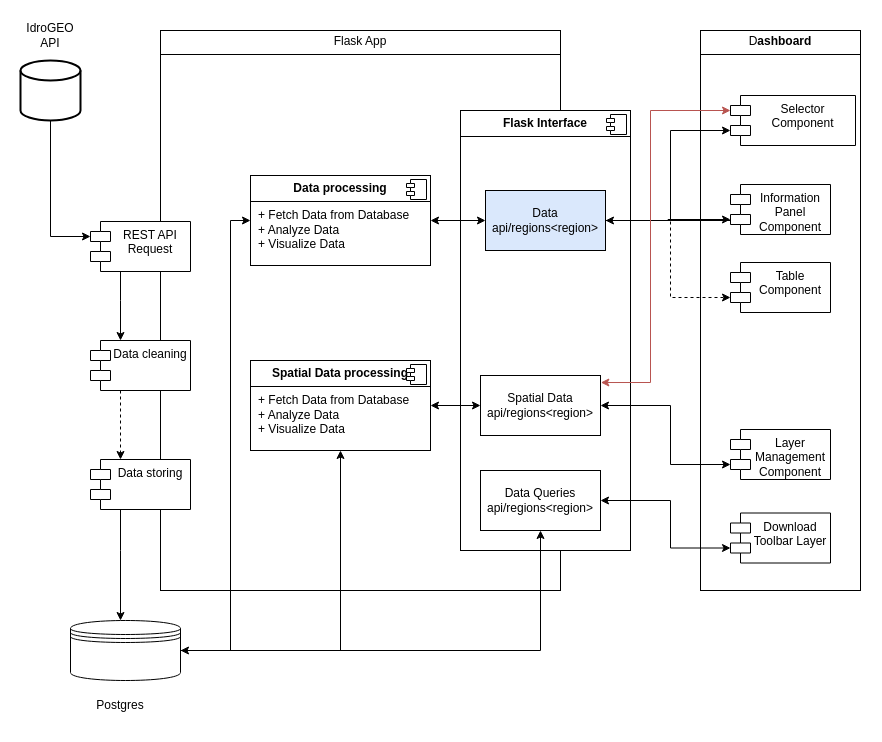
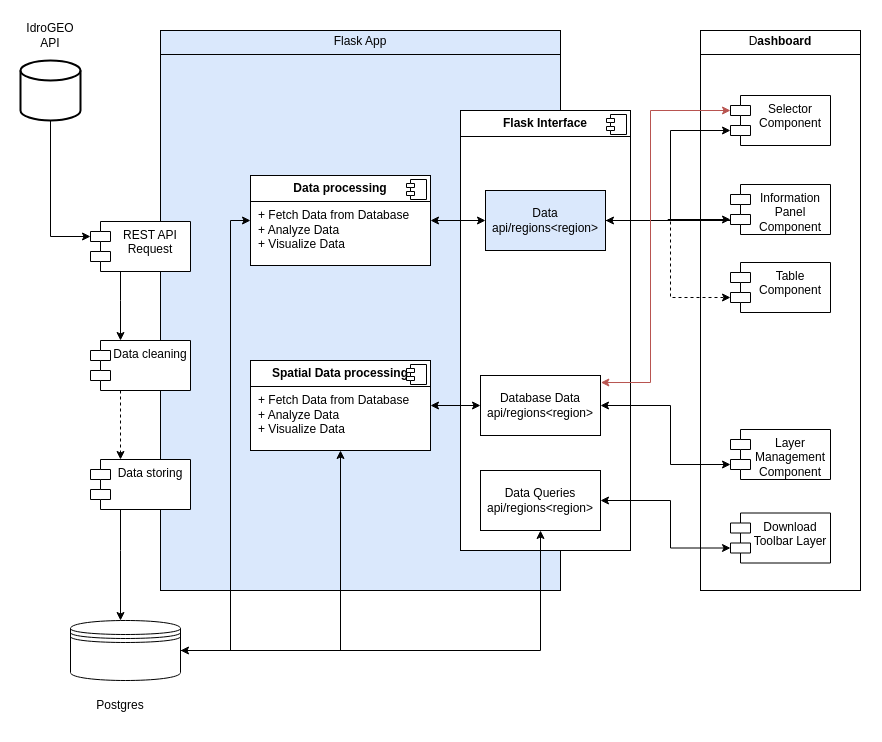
(793, 121) -> (781, 121)
(361, 311) -> (361, 311)
(541, 406) -> (541, 406)
